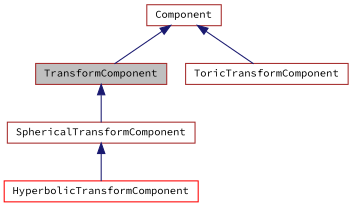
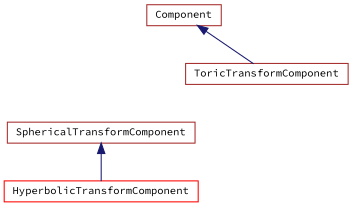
(101, 74) -> none
